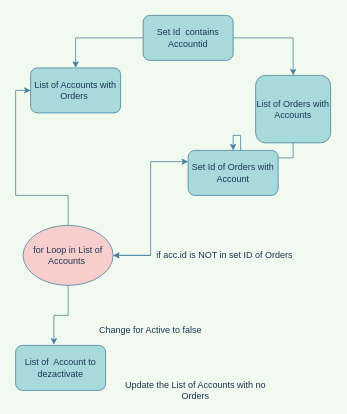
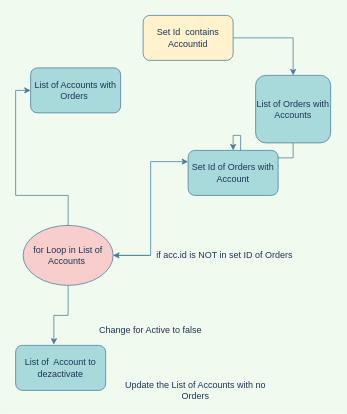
(188, 38) -> (188, 38)
(75, 49) -> none
